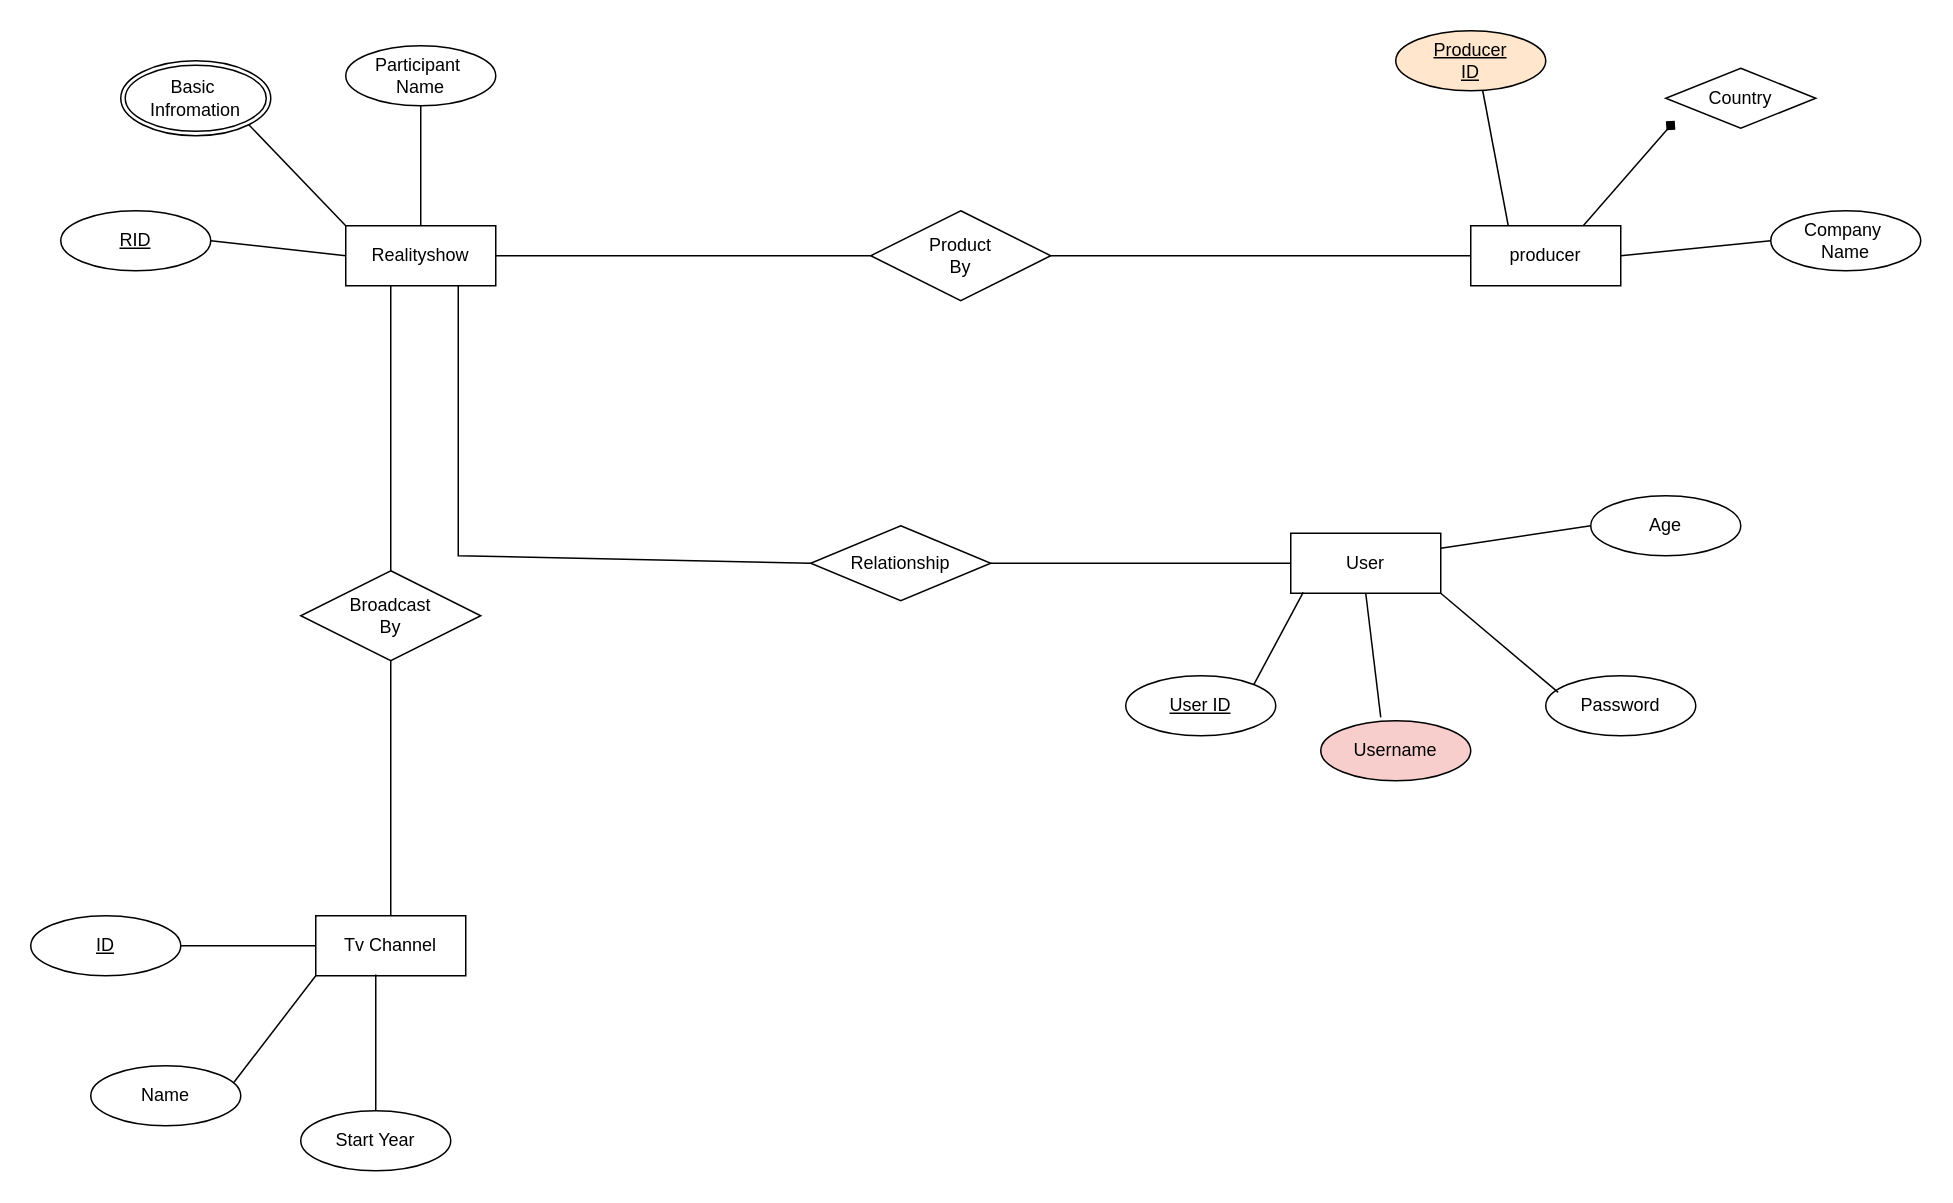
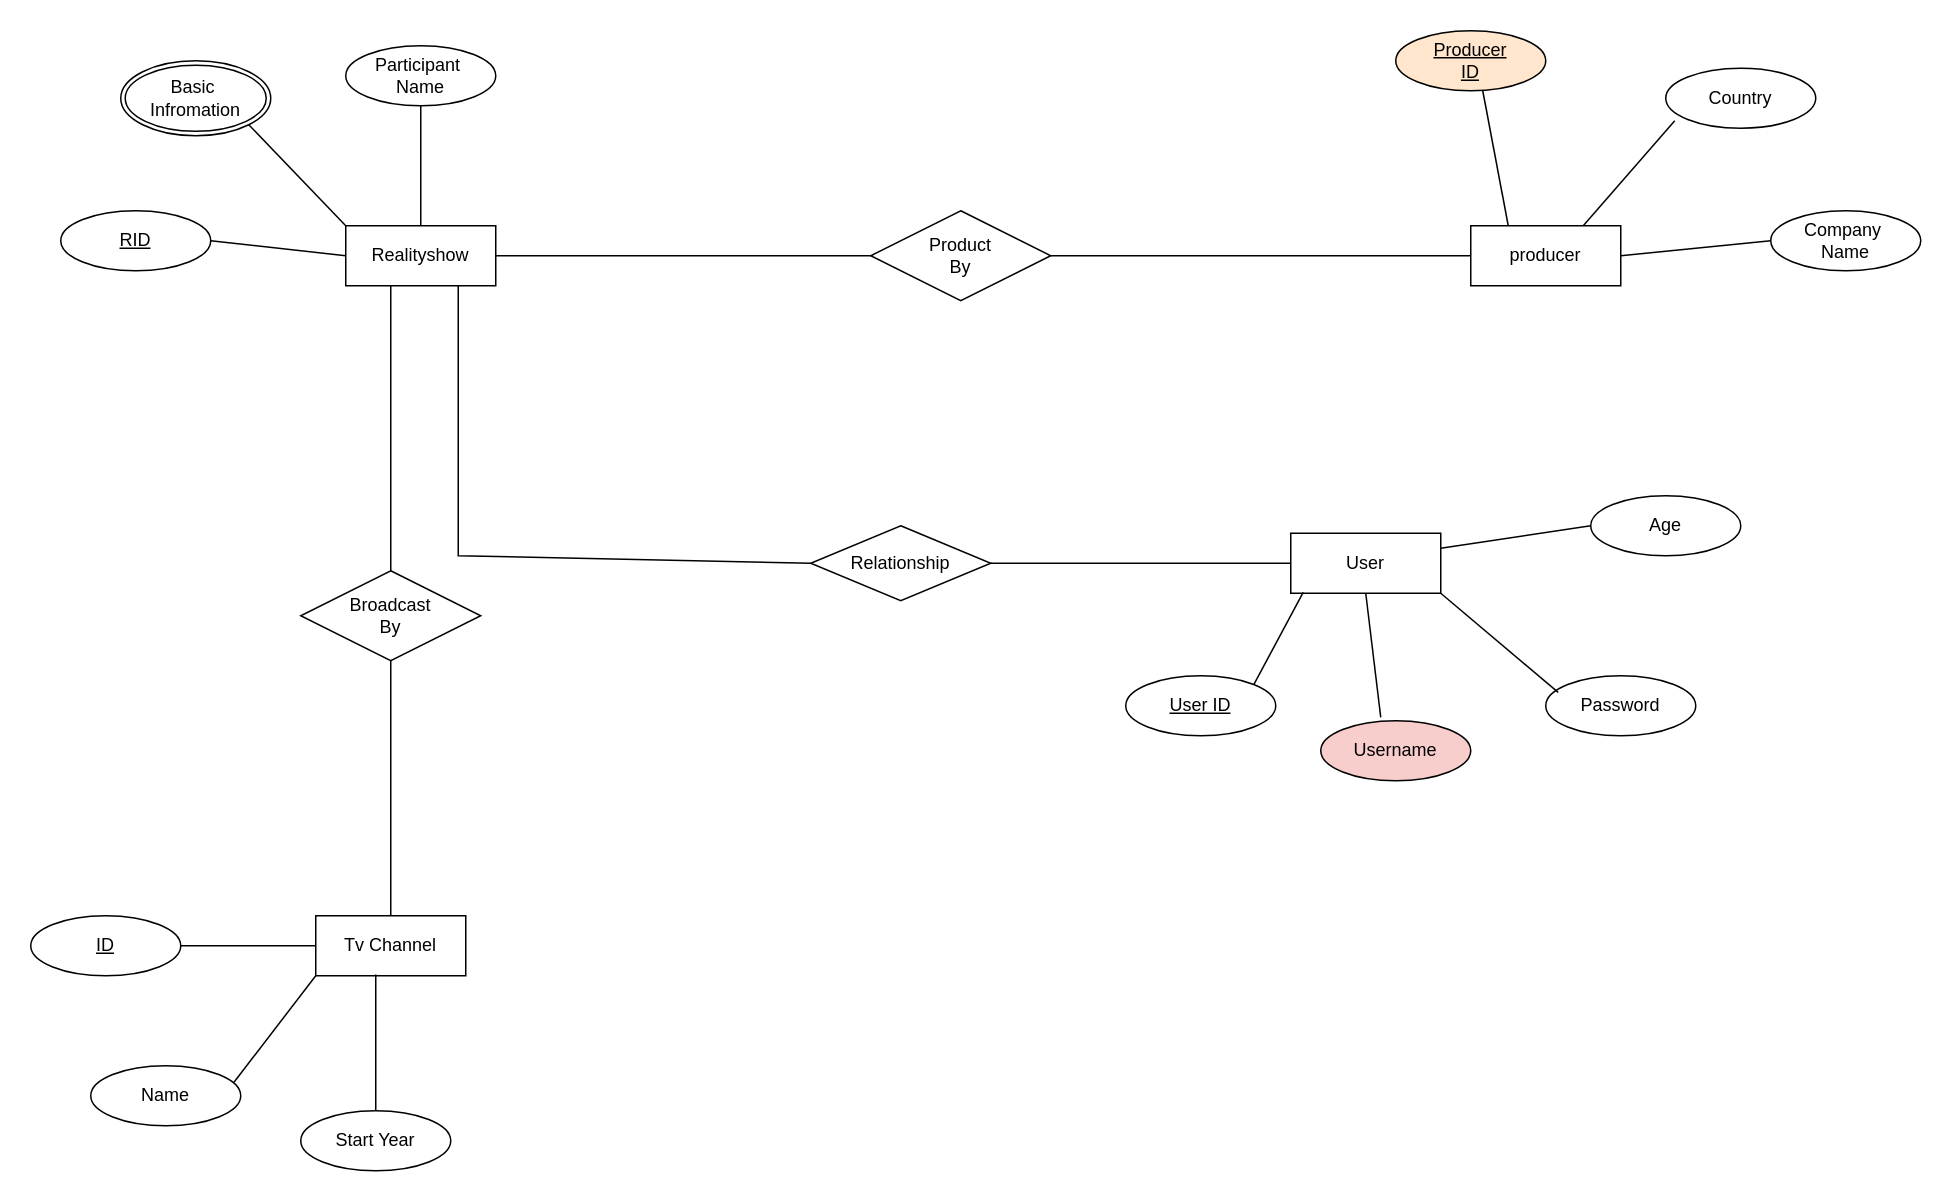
(1741, 98) -> (1741, 98)
(1666, 130) -> (1670, 126)
